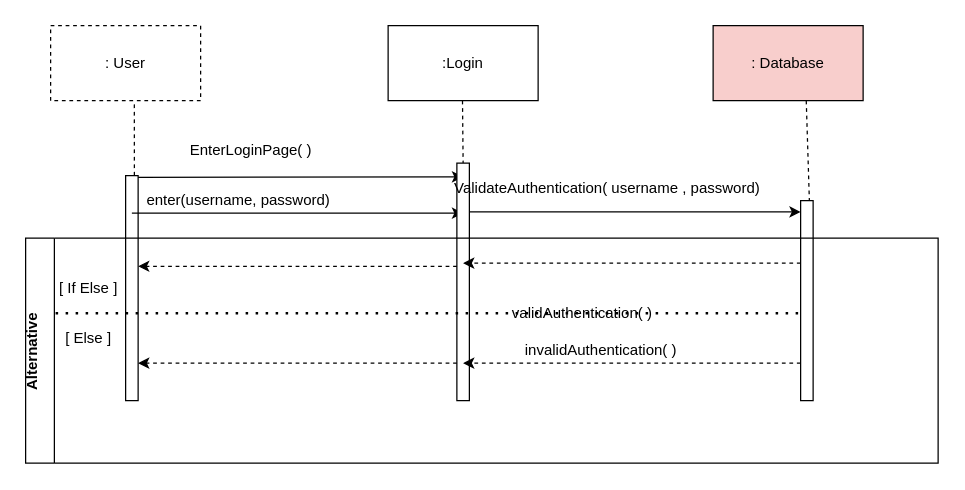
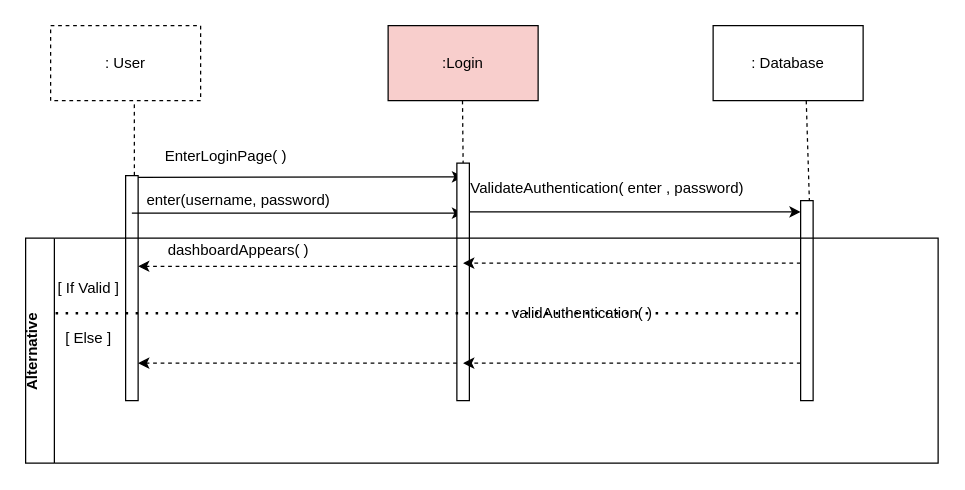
(463, 63) -> (463, 63)
(788, 63) -> (788, 63)
(251, 151) -> (226, 157)
(608, 188) -> (608, 188)
none -> (238, 251)
(89, 288) -> (89, 288)
(601, 351) -> none
